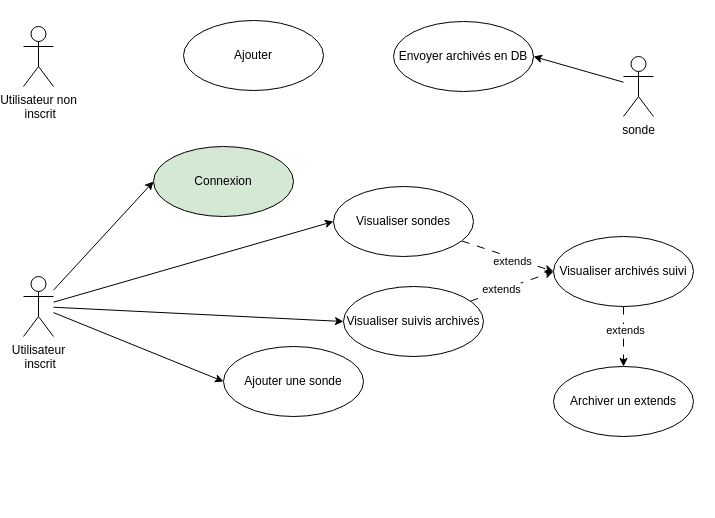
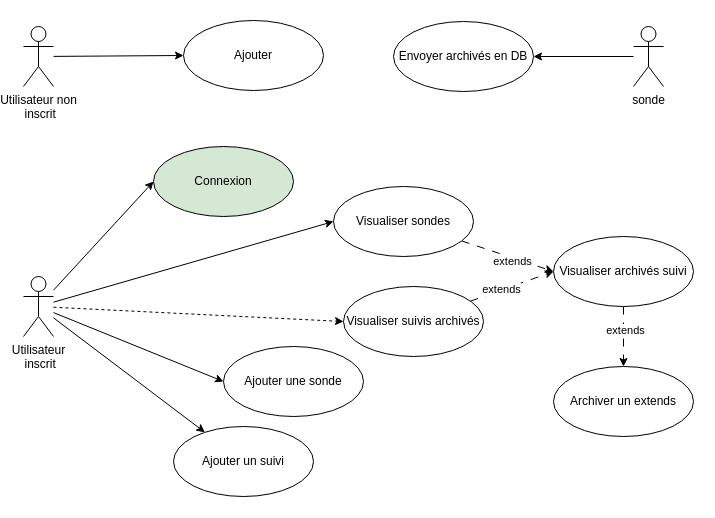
none -> (115, 56)
(639, 87) -> (649, 57)
(195, 314) -> (195, 314)
none -> (126, 373)
none -> (244, 462)
